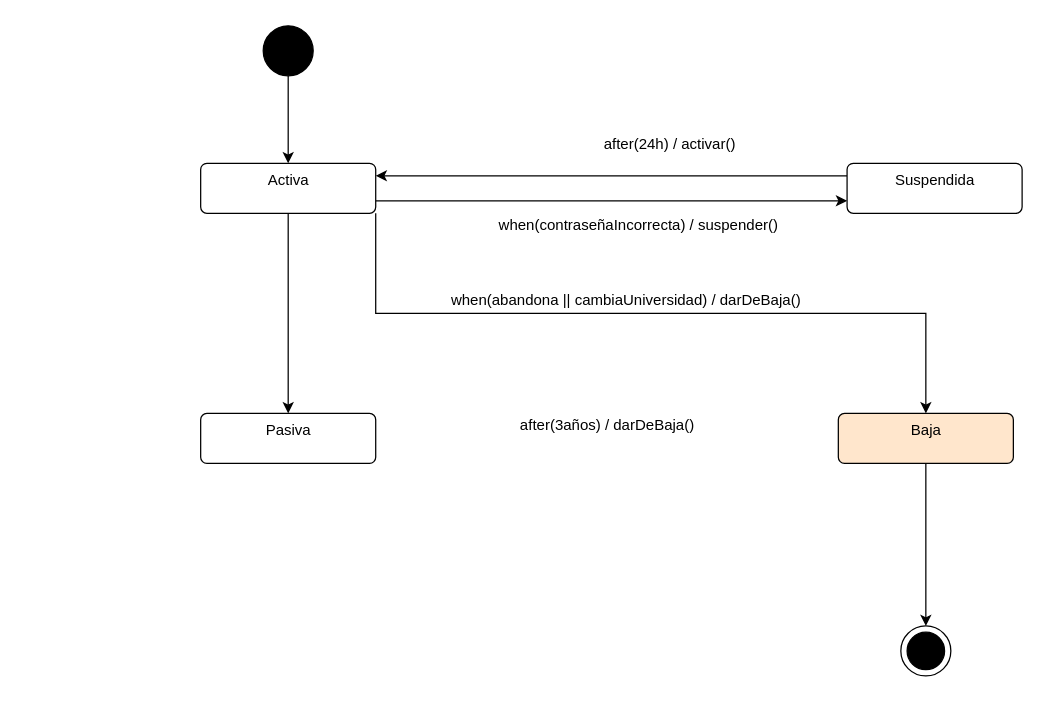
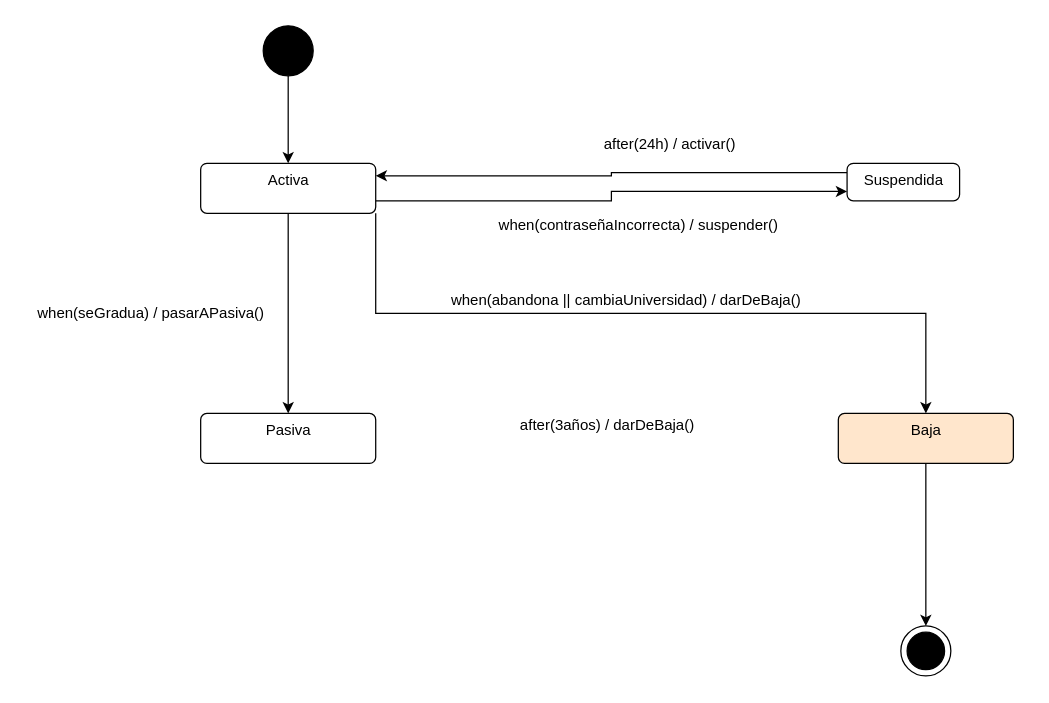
(934, 188) -> (903, 182)
none -> (151, 313)
